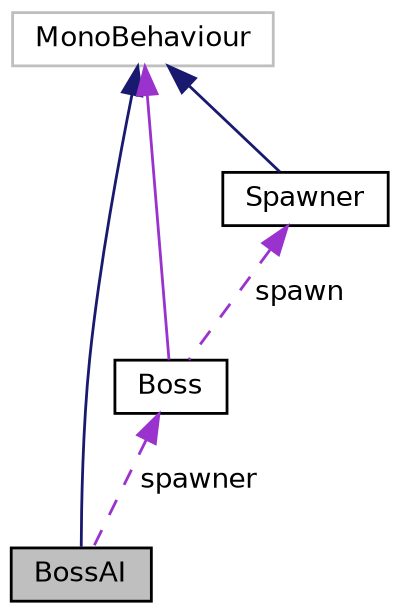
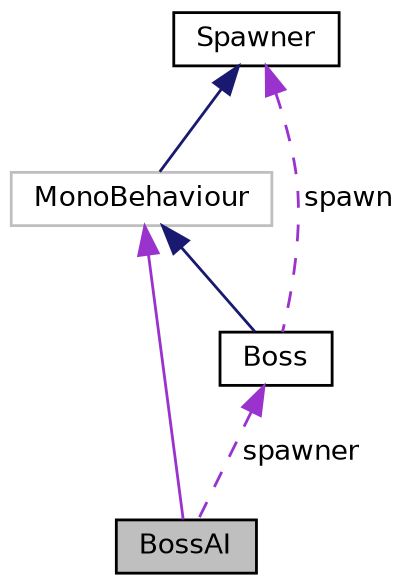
(234, 129) -> (191, 130)
(158, 227) -> (218, 289)
(94, 319) -> (166, 387)
